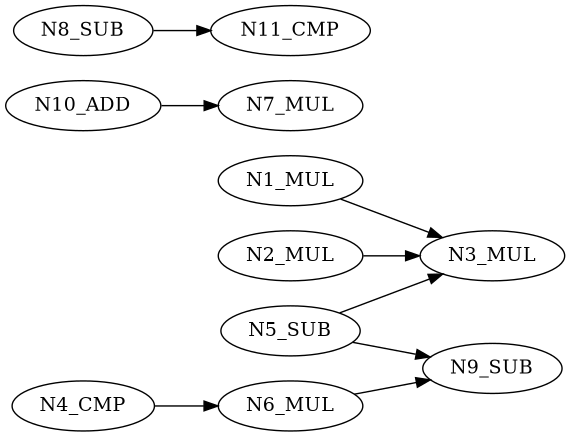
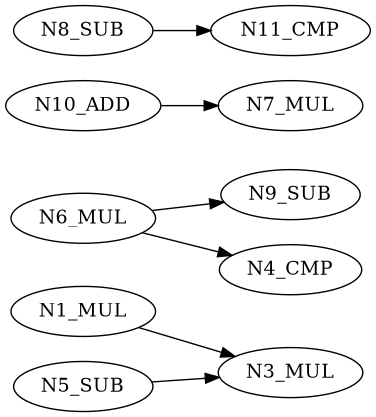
(291, 256) -> none
(384, 348) -> none
(179, 406) -> (180, 242)
